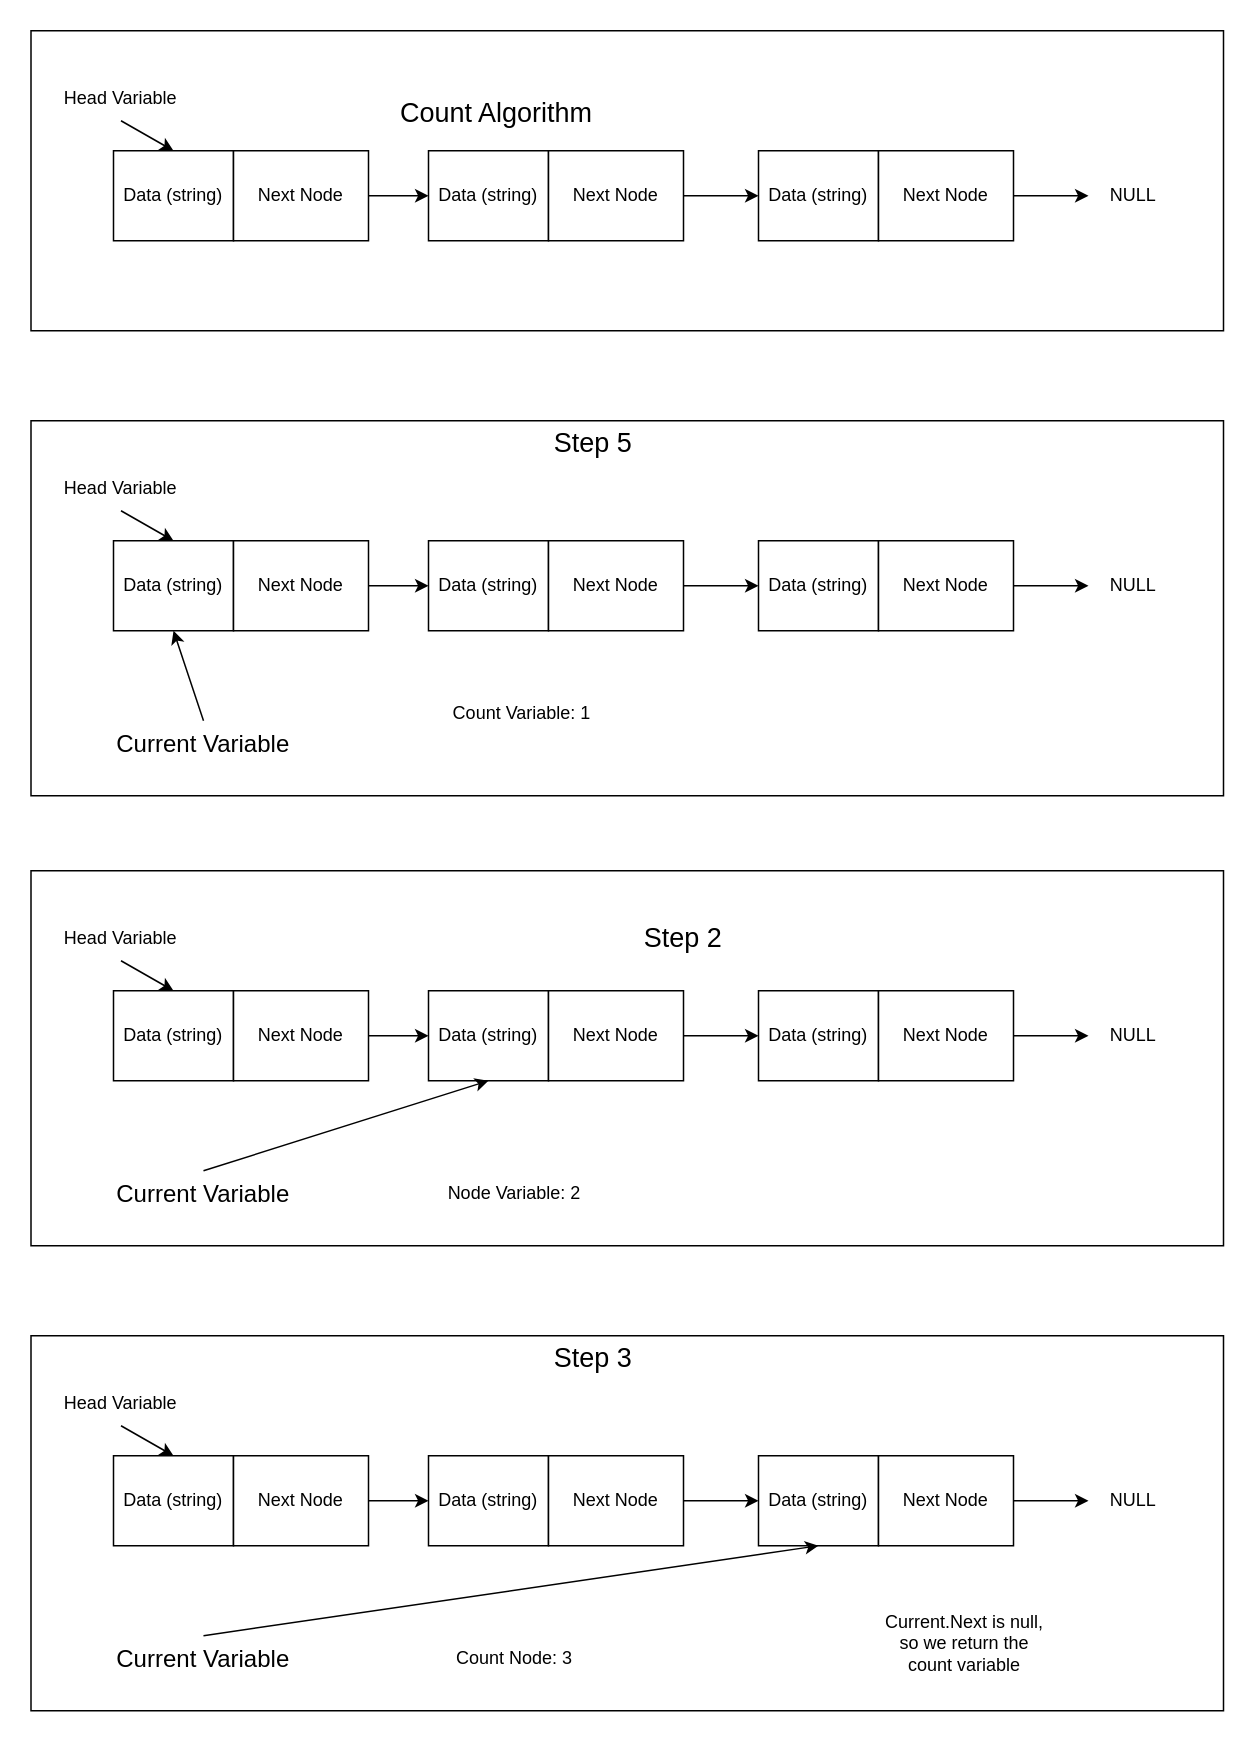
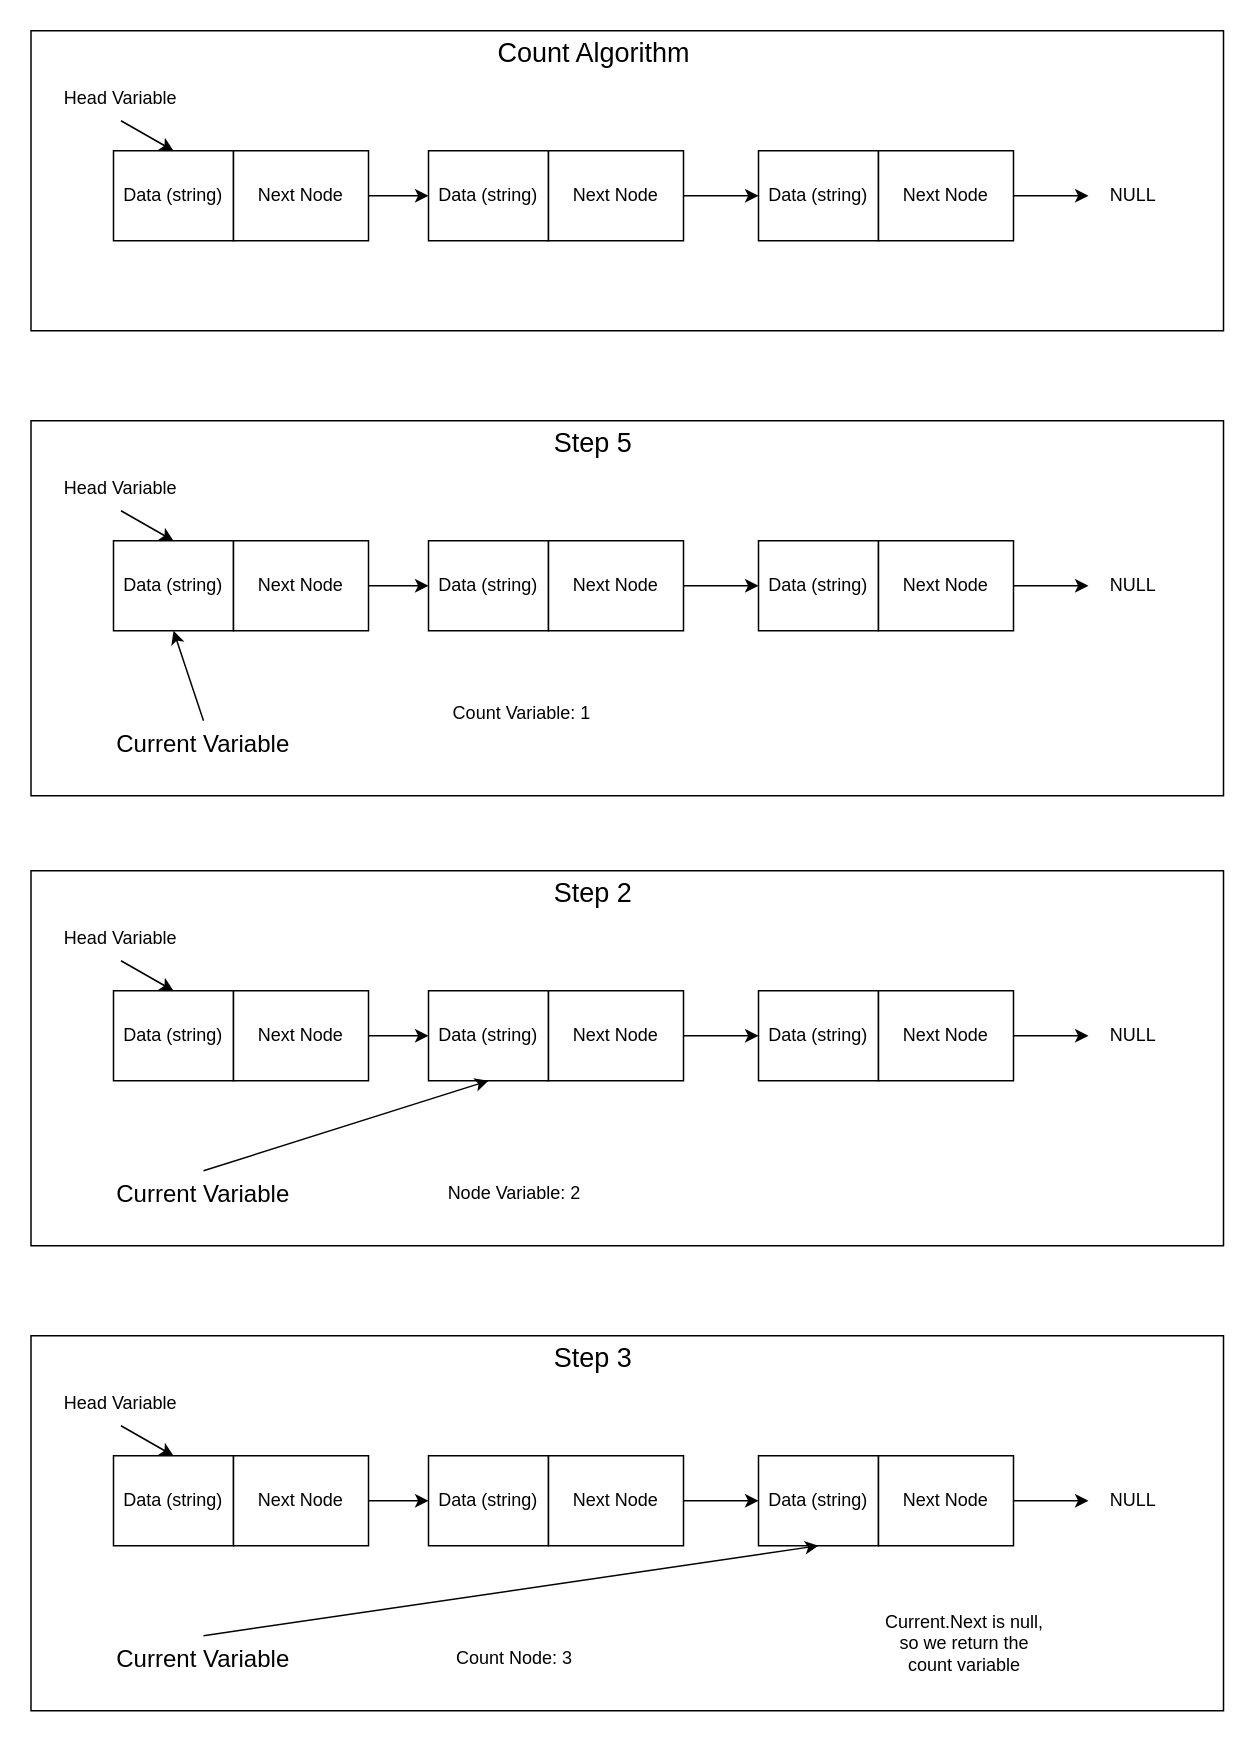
(496, 113) -> (593, 53)
(683, 938) -> (593, 893)
